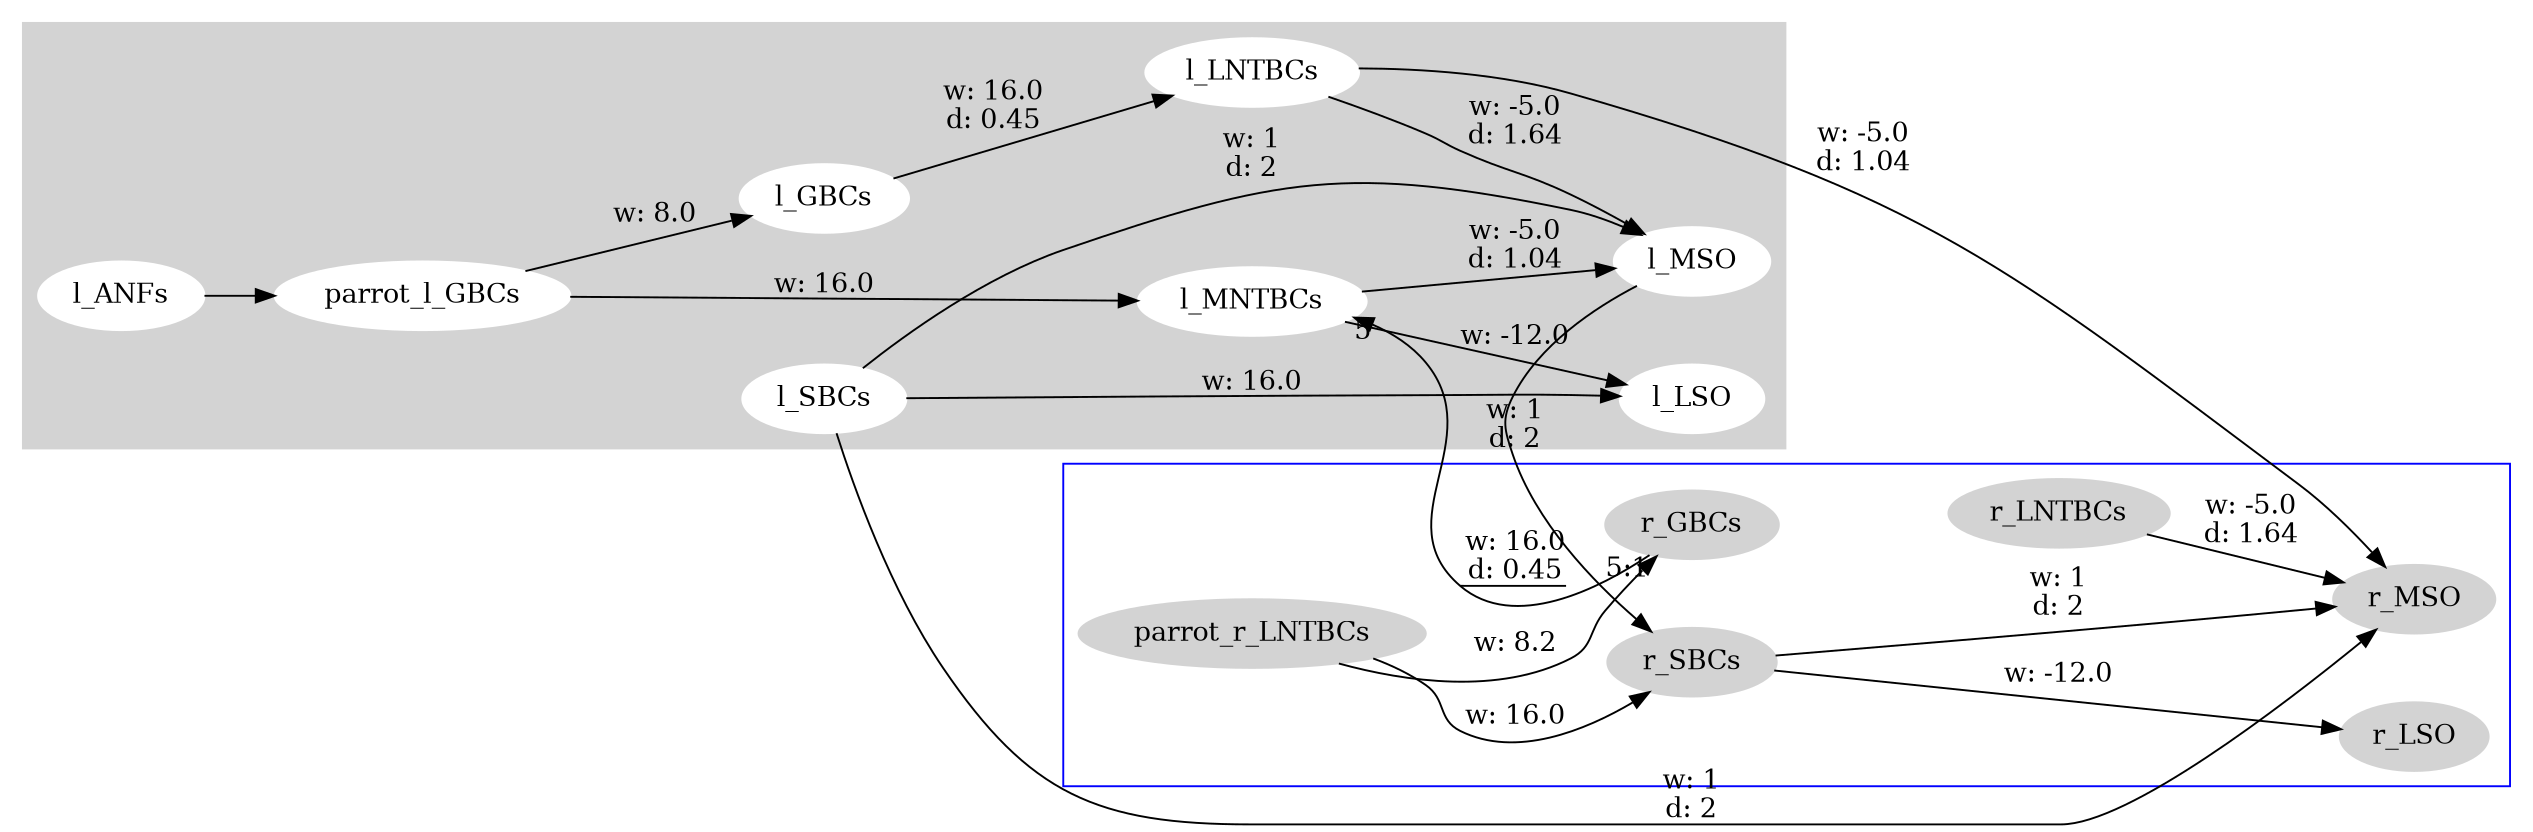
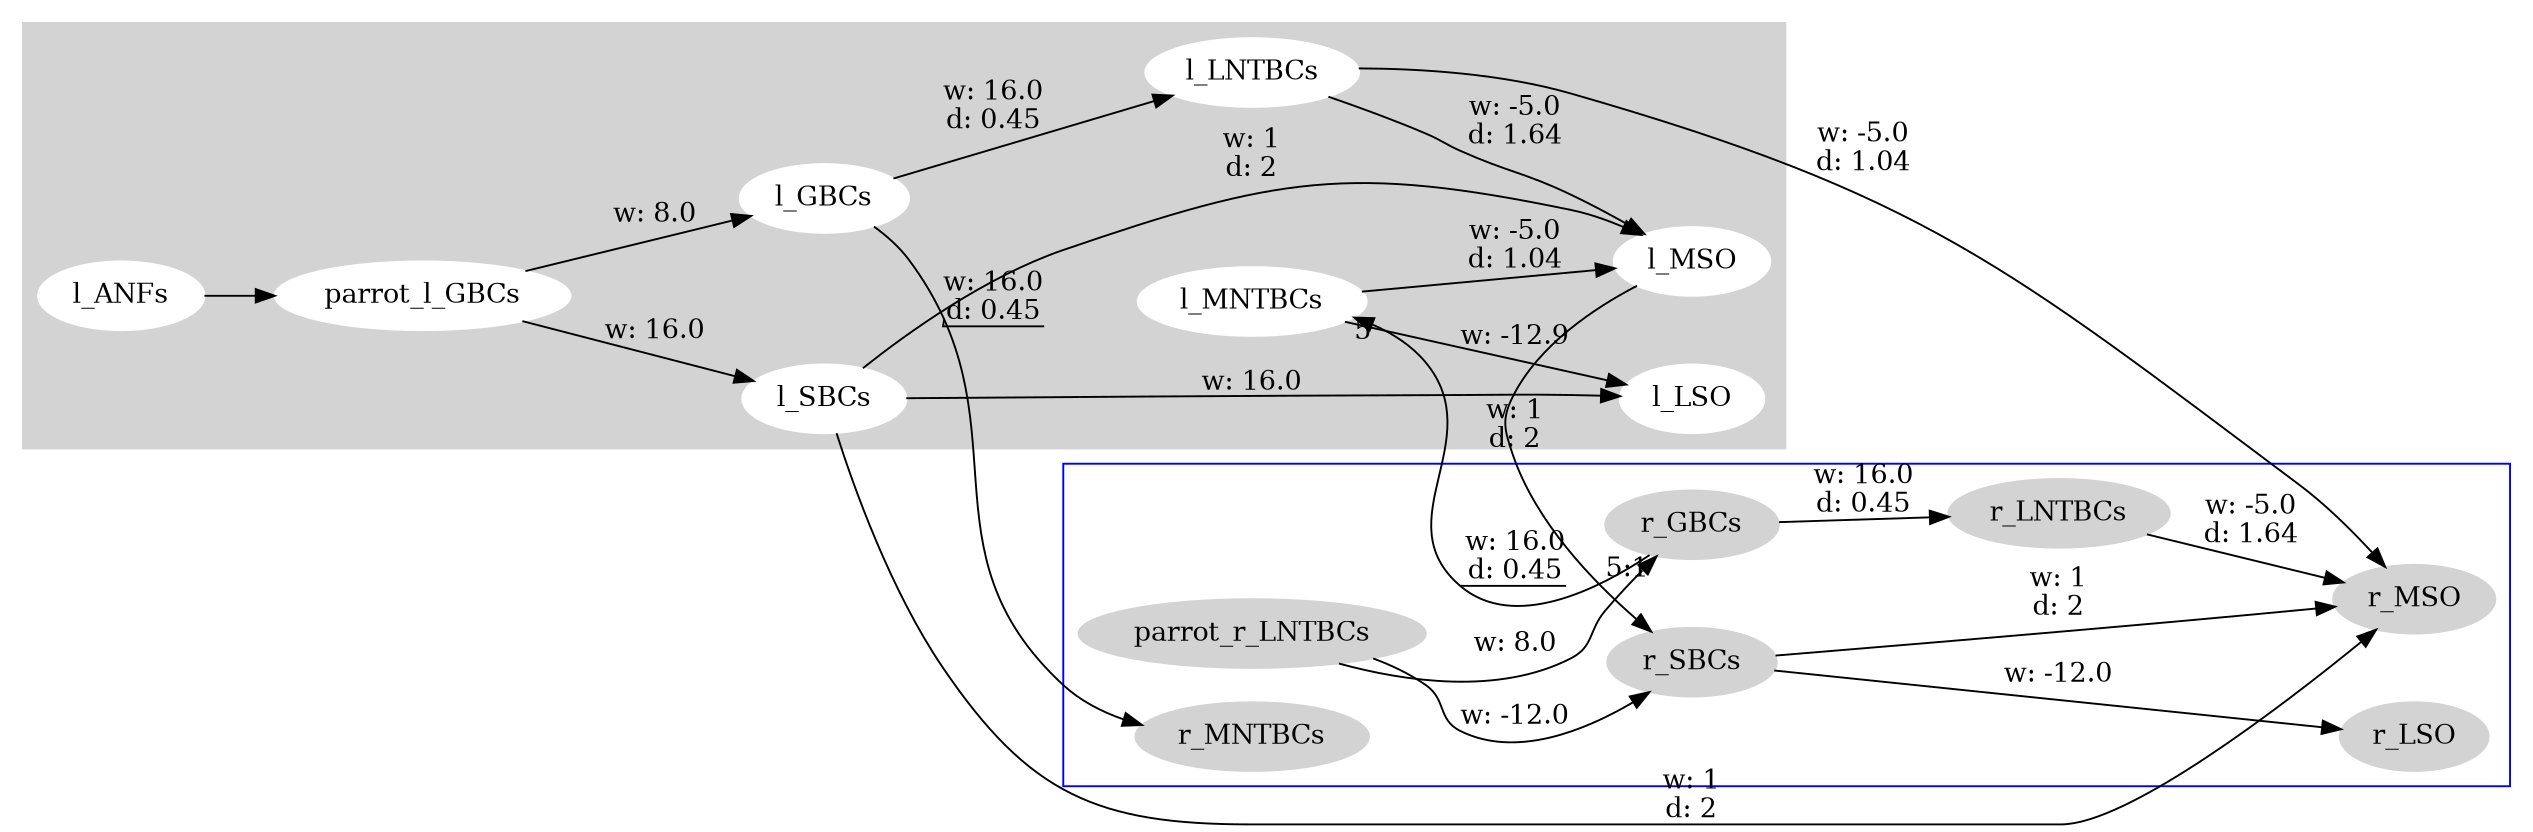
(844, 299) -> (629, 349)
(1516, 337) -> (1516, 337)
none -> (1854, 520)
(1516, 644) -> (1516, 644)
(1516, 717) -> (1516, 717)
none -> (1252, 737)
